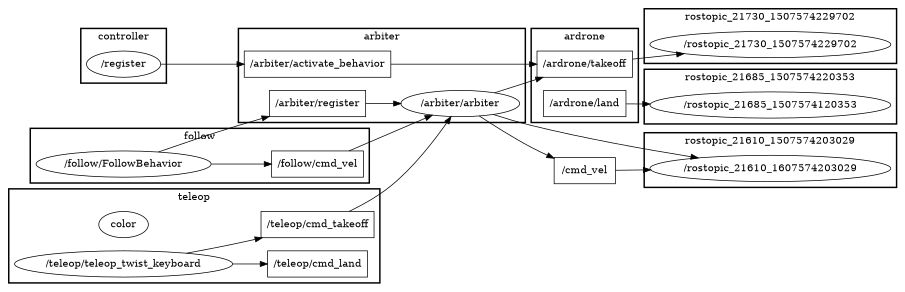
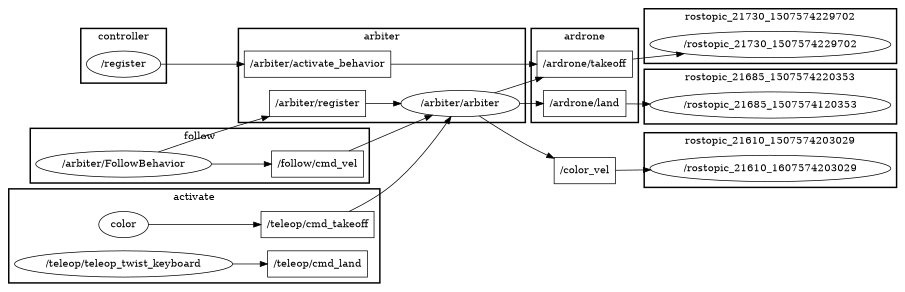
(591, 139) -> (528, 104)
(124, 164) -> (124, 164)
(585, 171) -> (585, 171)
(194, 197) -> (194, 197)
(221, 247) -> (201, 225)
